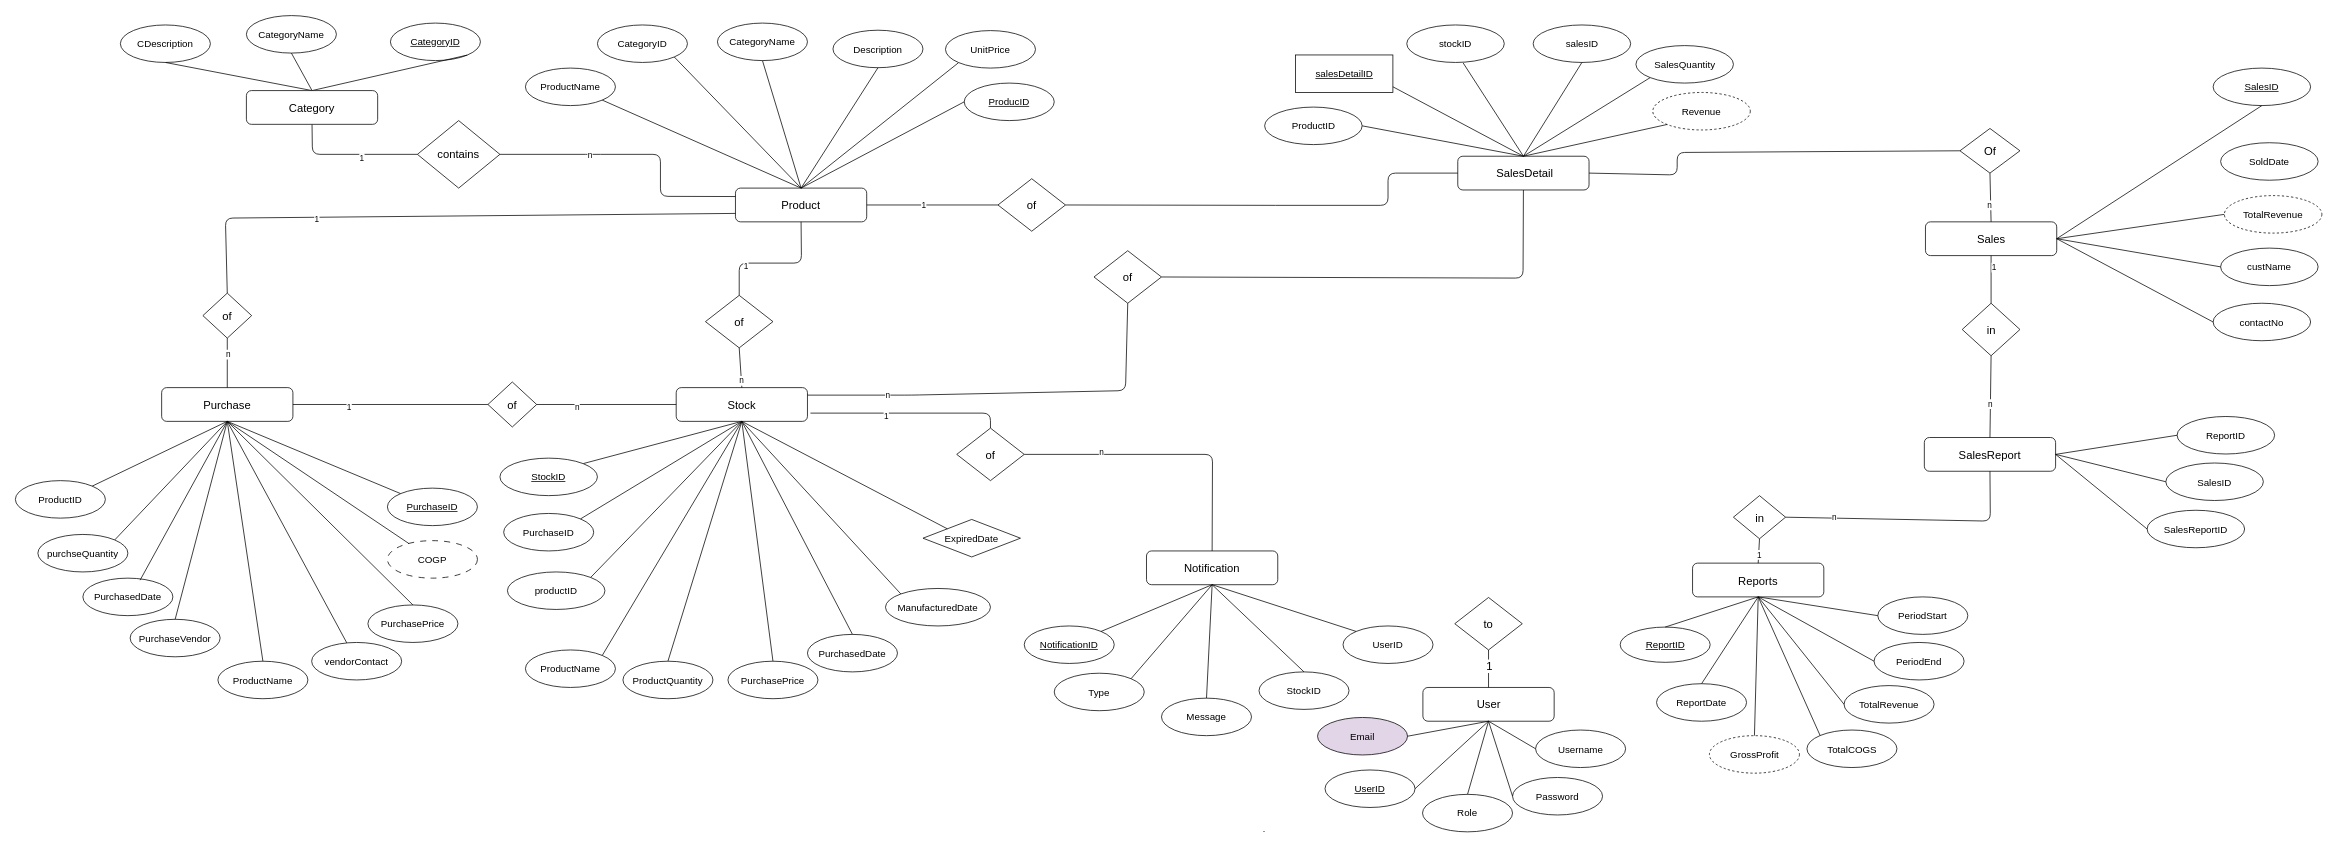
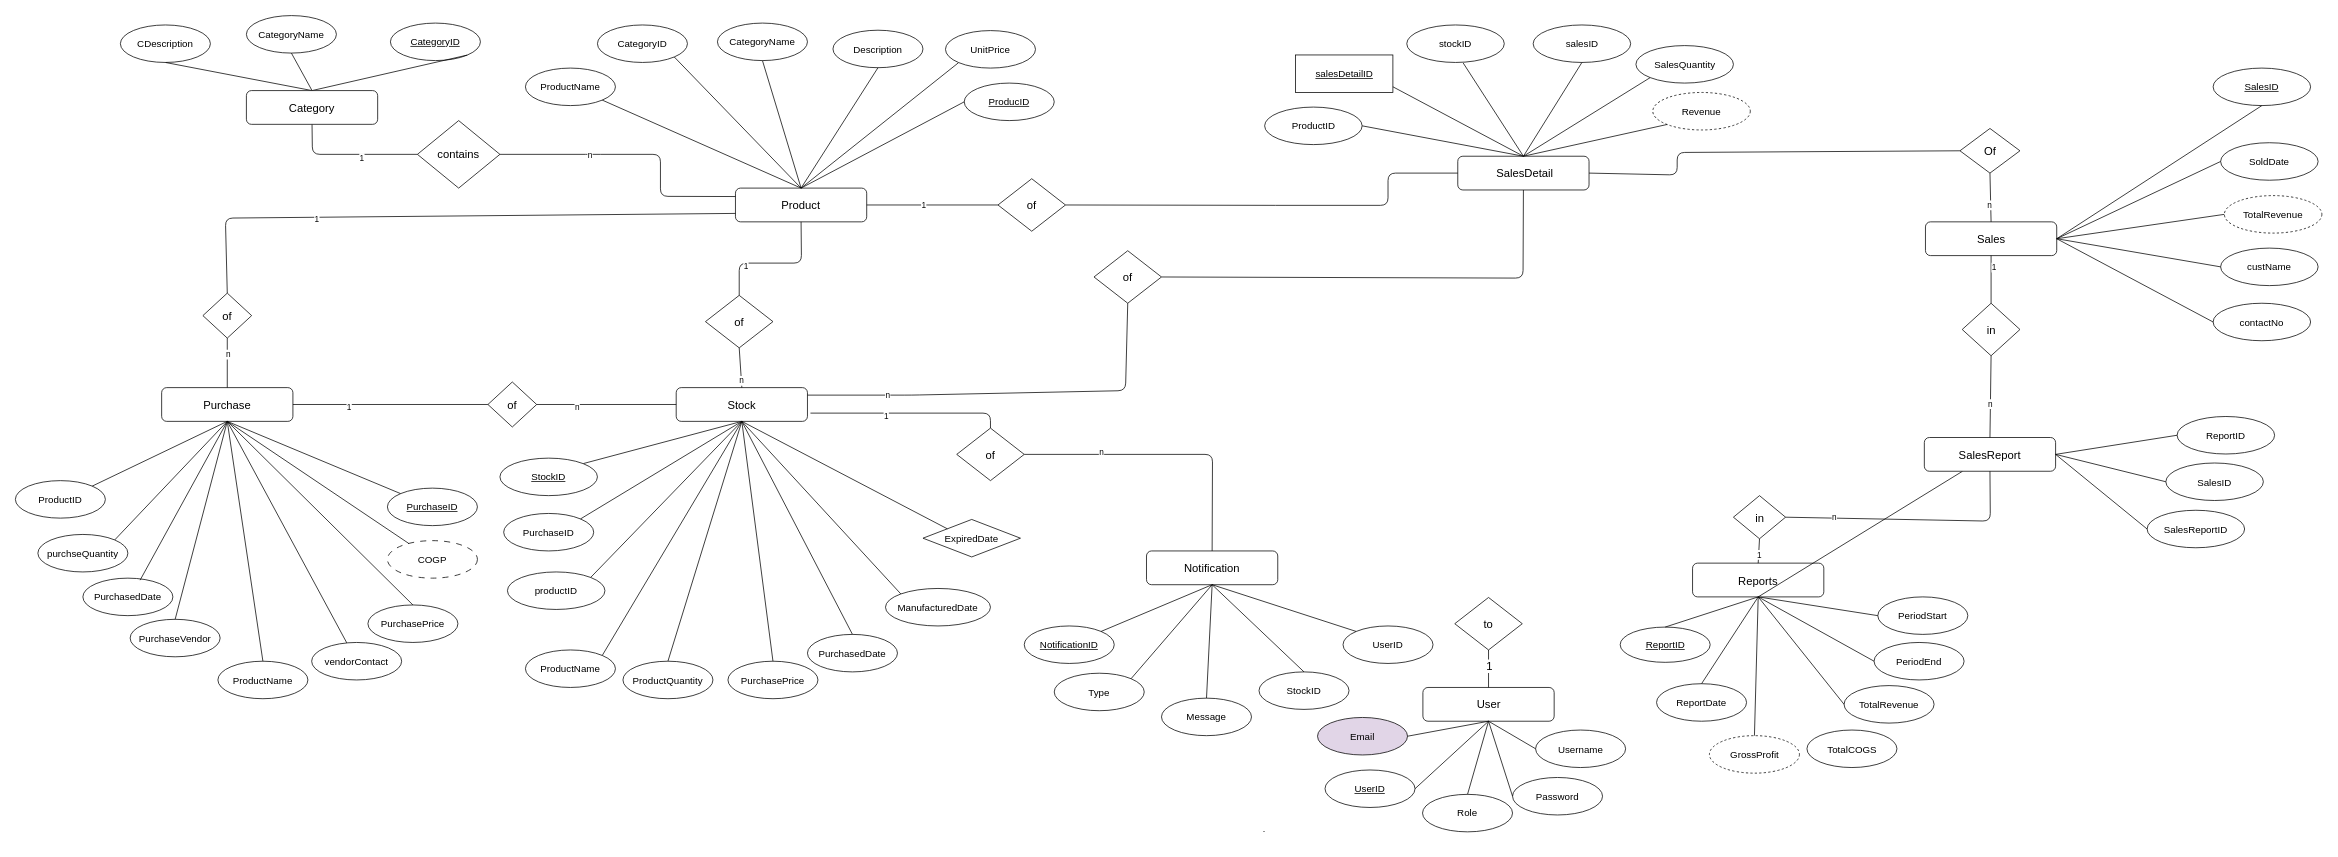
none -> (2142, 198)
(1790, 668) -> (1861, 533)
